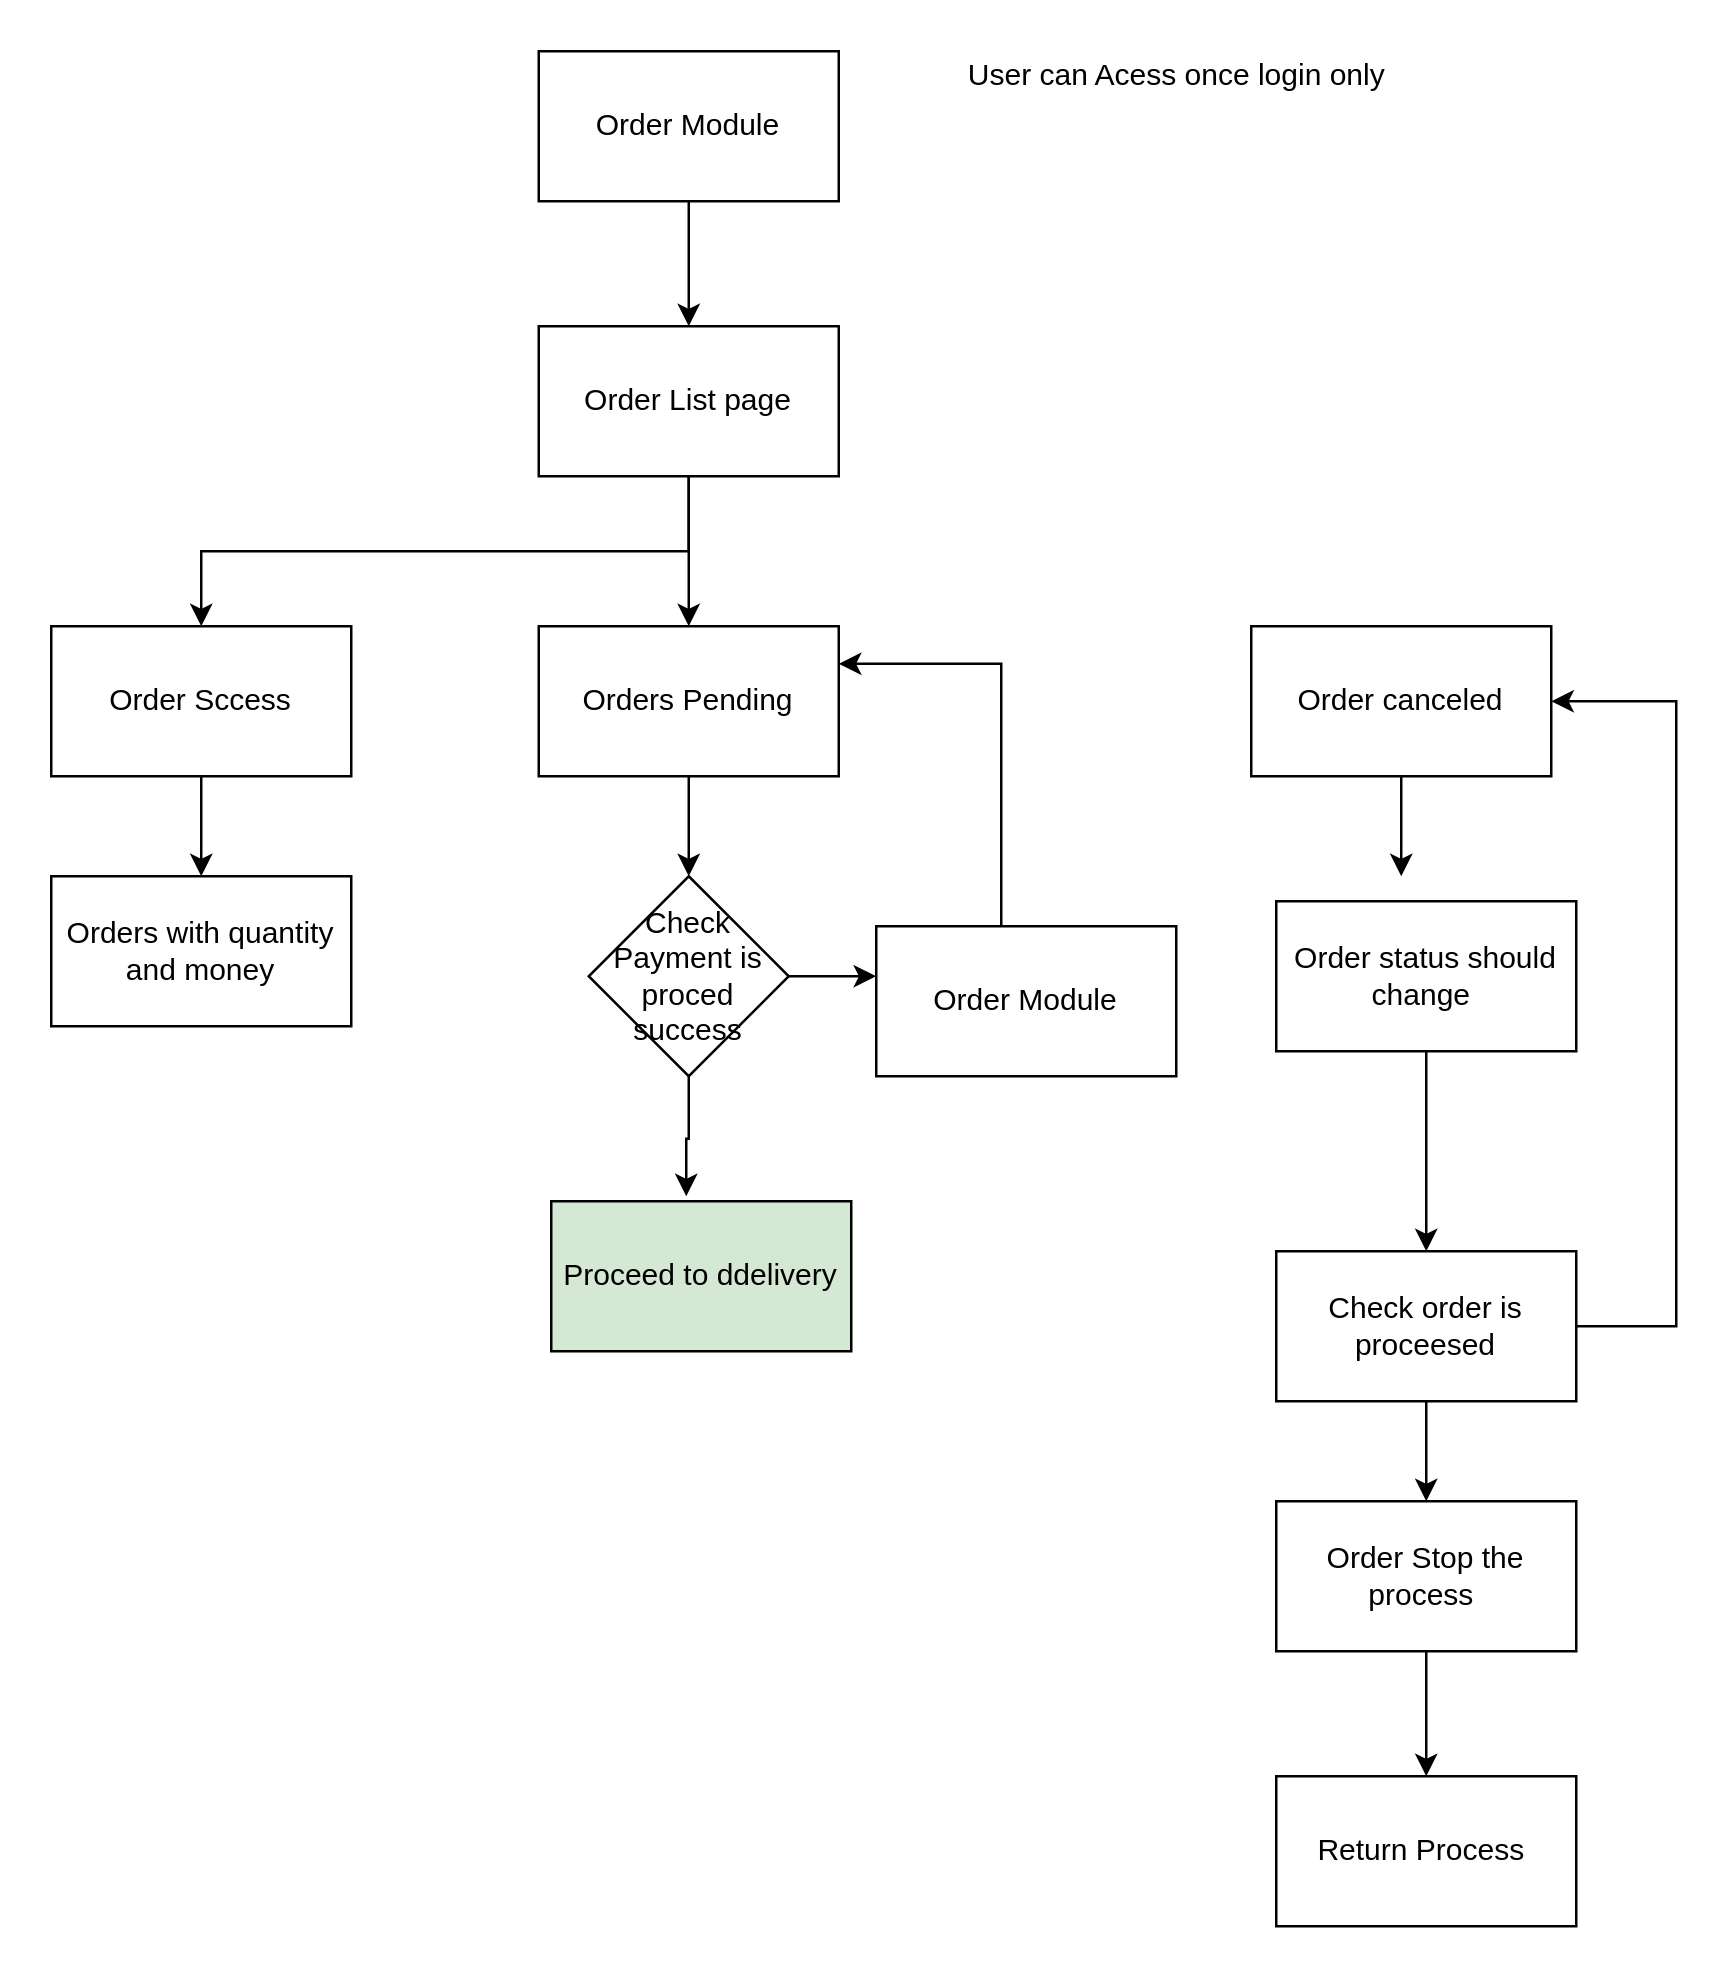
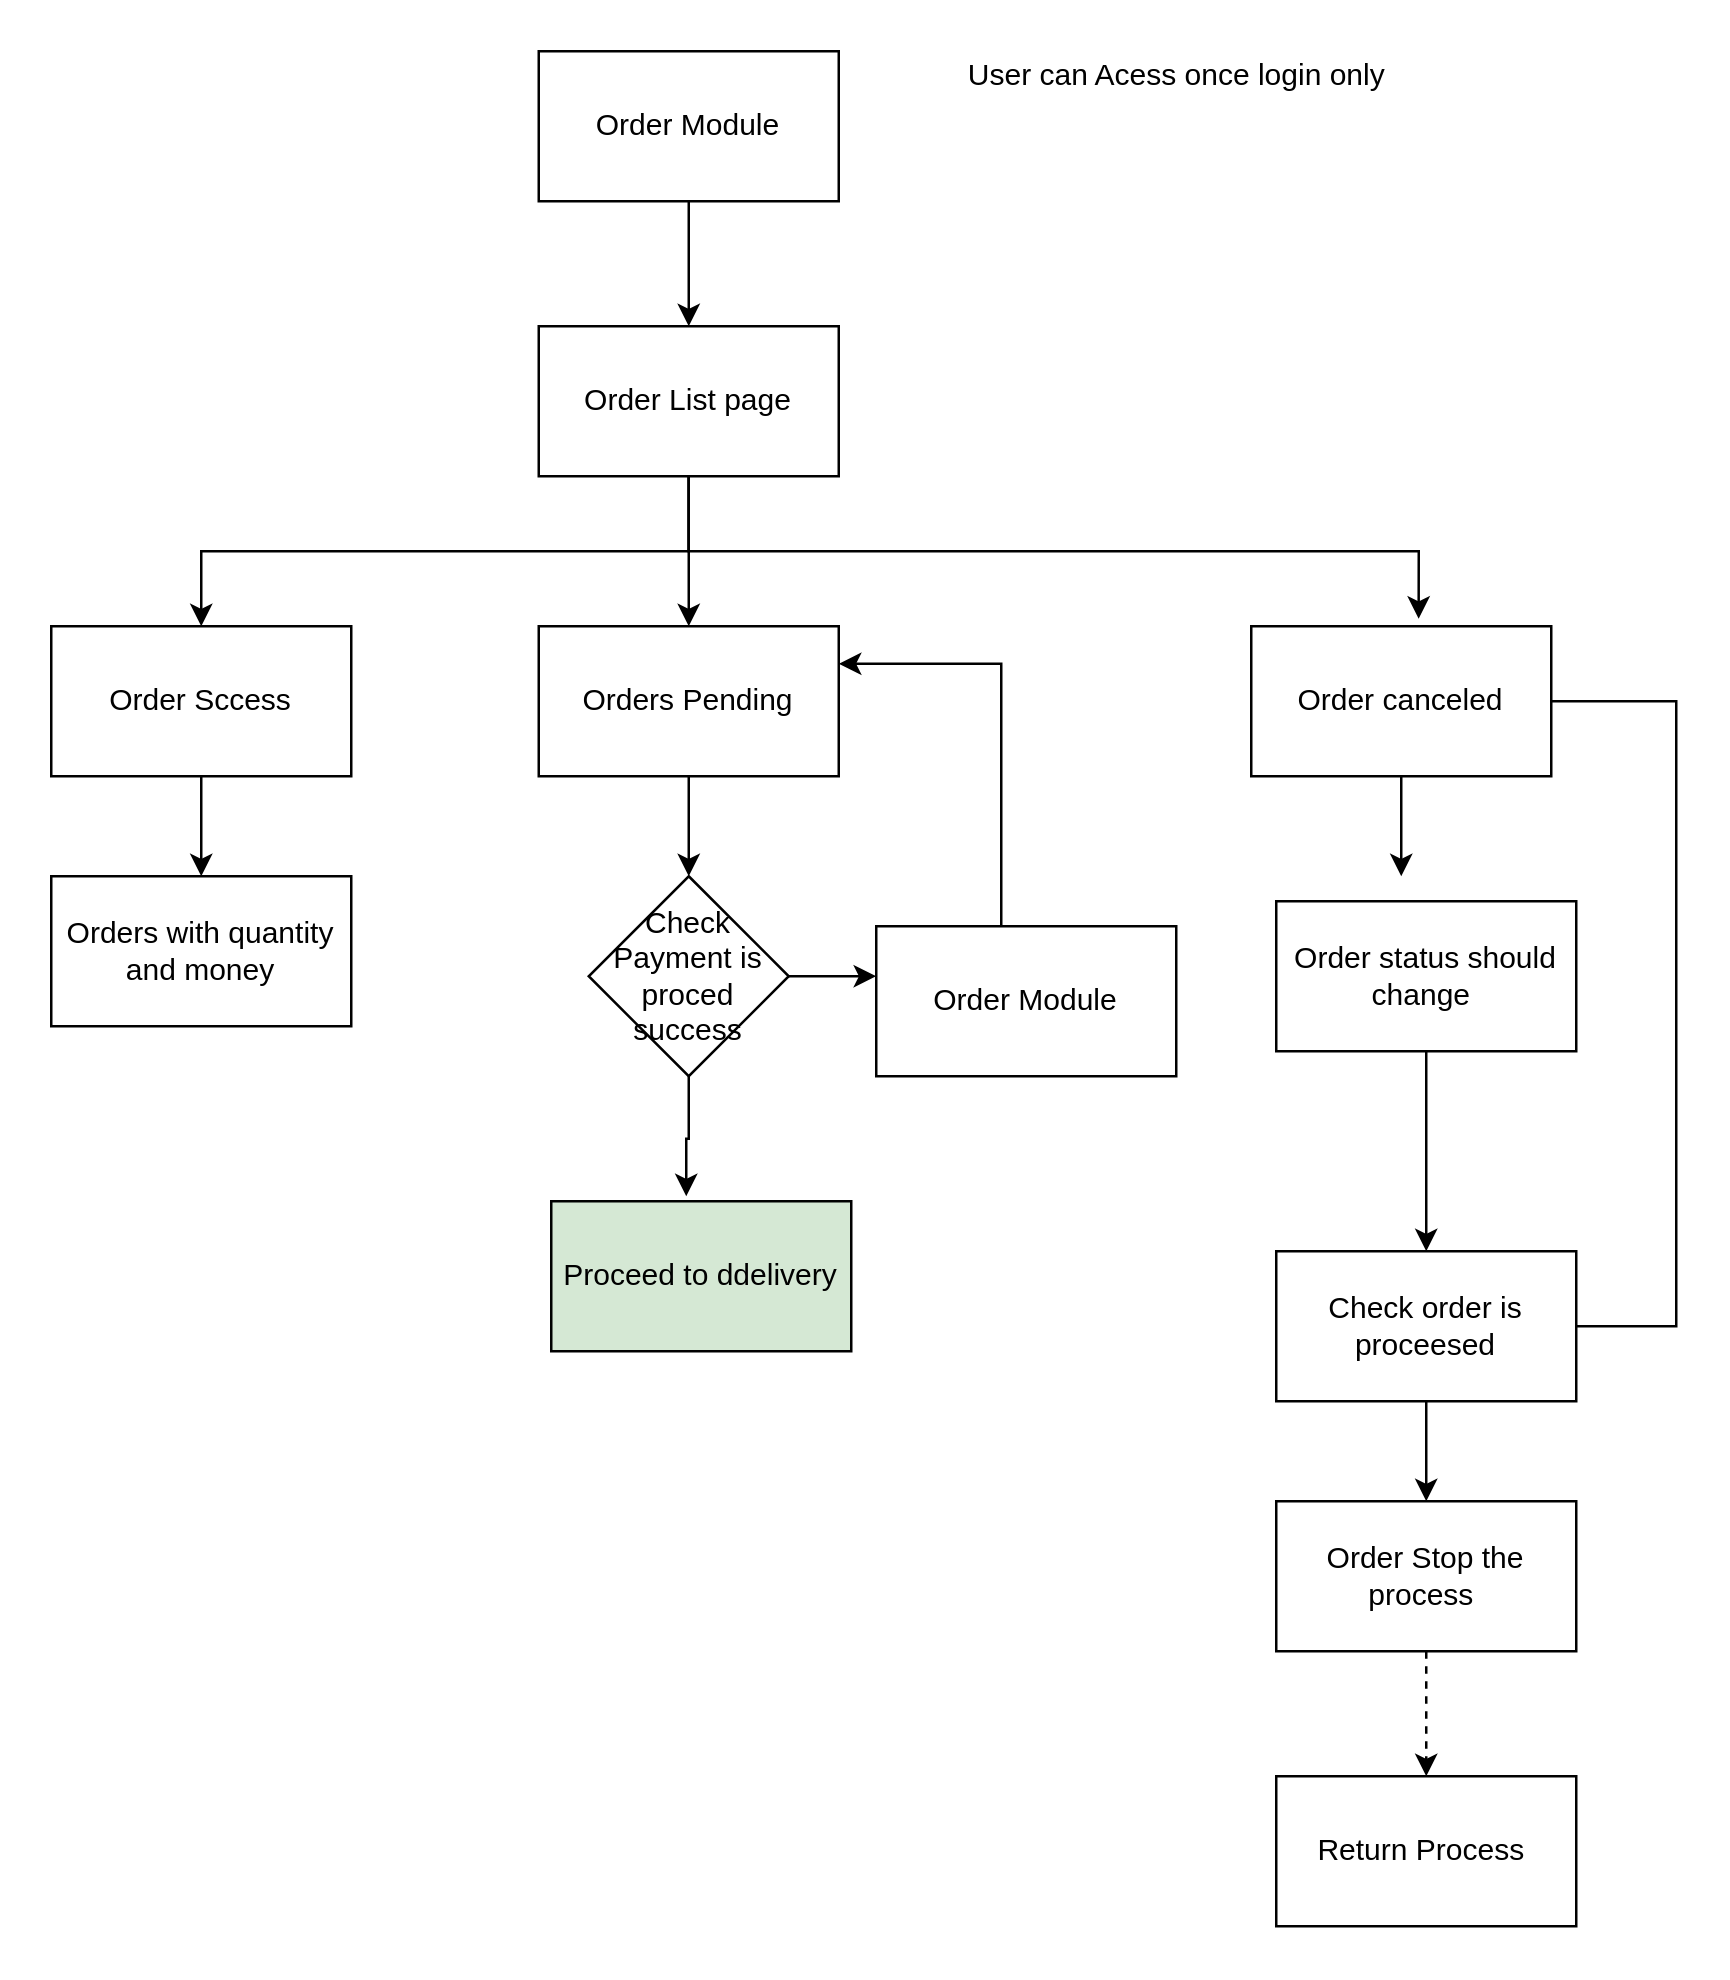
none -> (1081, 551)
(1569, 701) -> (1562, 701)
(1426, 1707) -> (1426, 1707)
